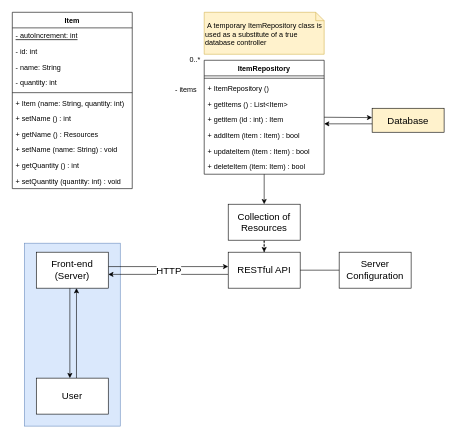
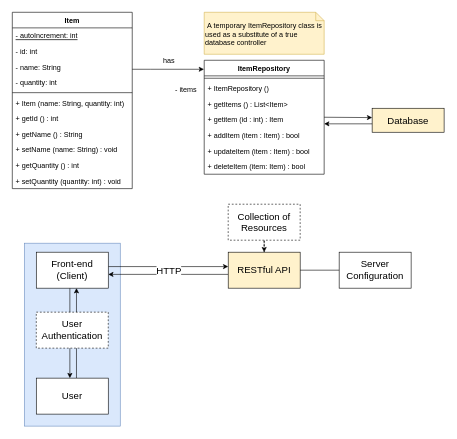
(195, 60) -> none
none -> (198, 69)
(46, 119) -> (42, 119)
(59, 134) -> (52, 134)
(264, 198) -> none
(264, 222) -> (264, 222)
(72, 270) -> (72, 270)
(264, 270) -> (264, 270)
none -> (72, 330)
